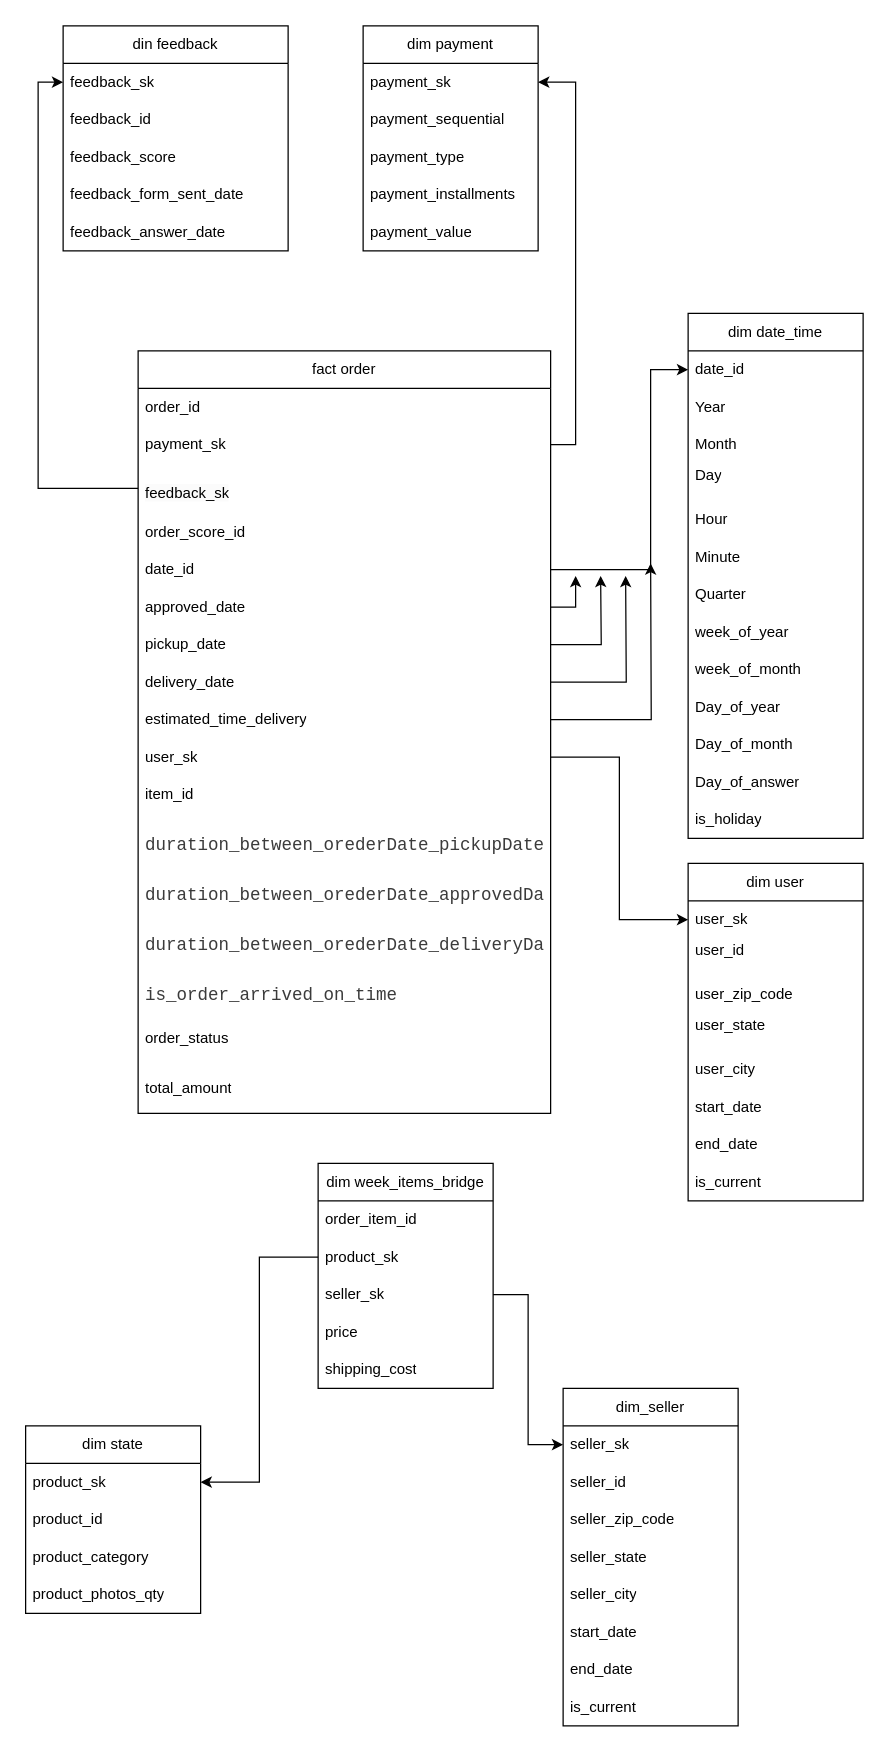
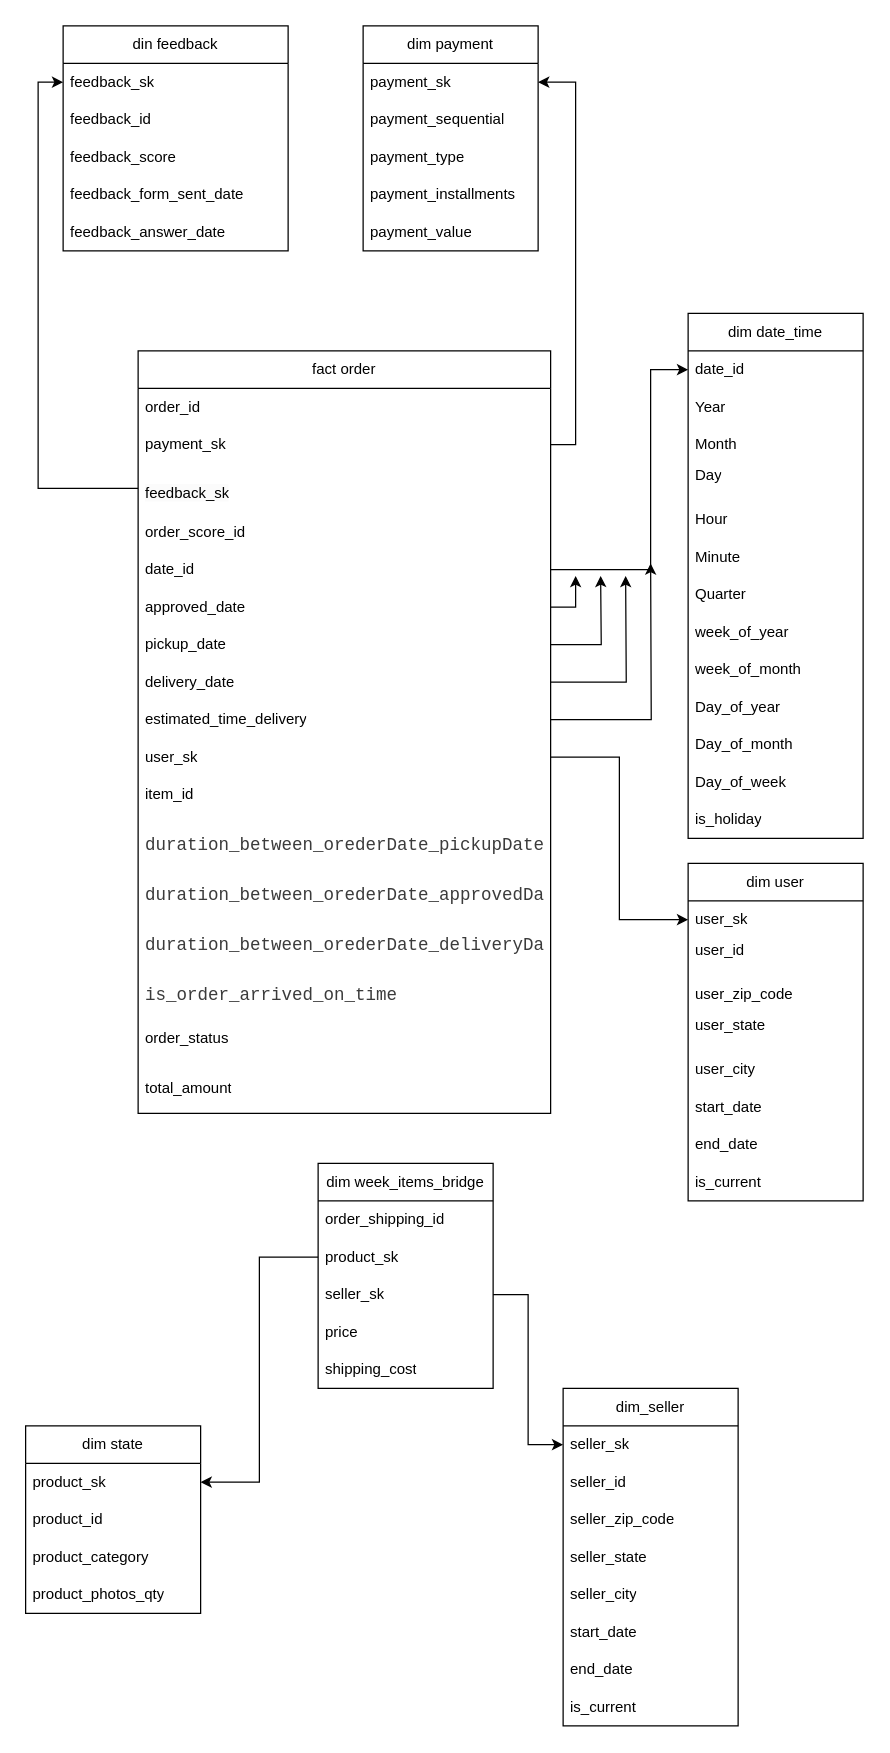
(750, 782) -> (742, 782)
(376, 1219) -> (391, 1219)
